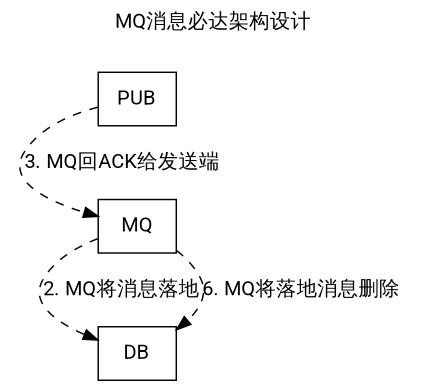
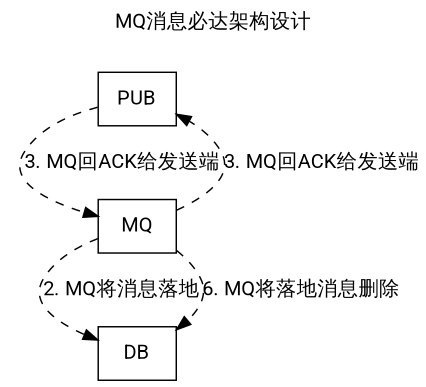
none -> (224, 170)
